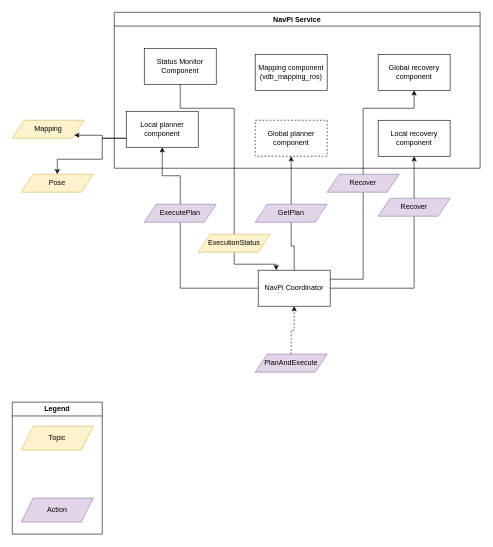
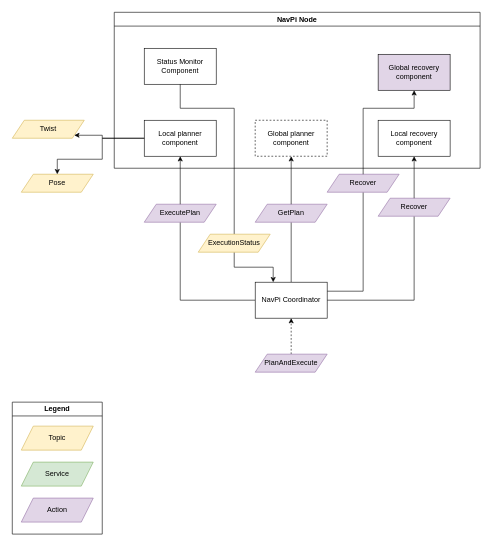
(297, 20) -> (297, 20)
(291, 72) -> none
(414, 72) -> (414, 72)
(48, 129) -> (48, 129)
(162, 129) -> (180, 138)
(294, 288) -> (291, 300)
none -> (57, 474)
